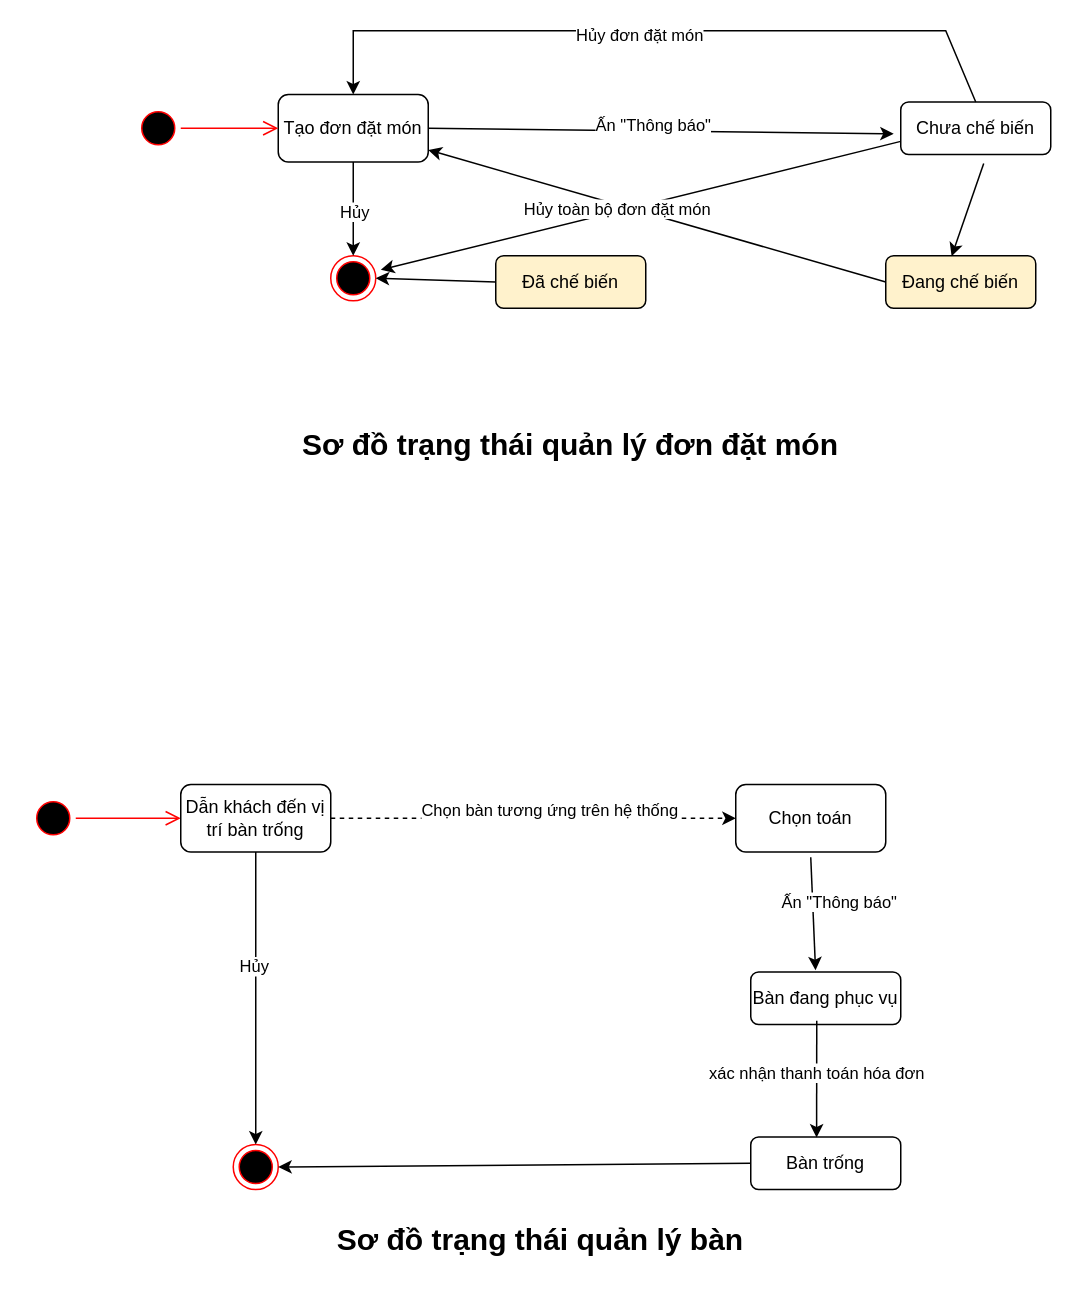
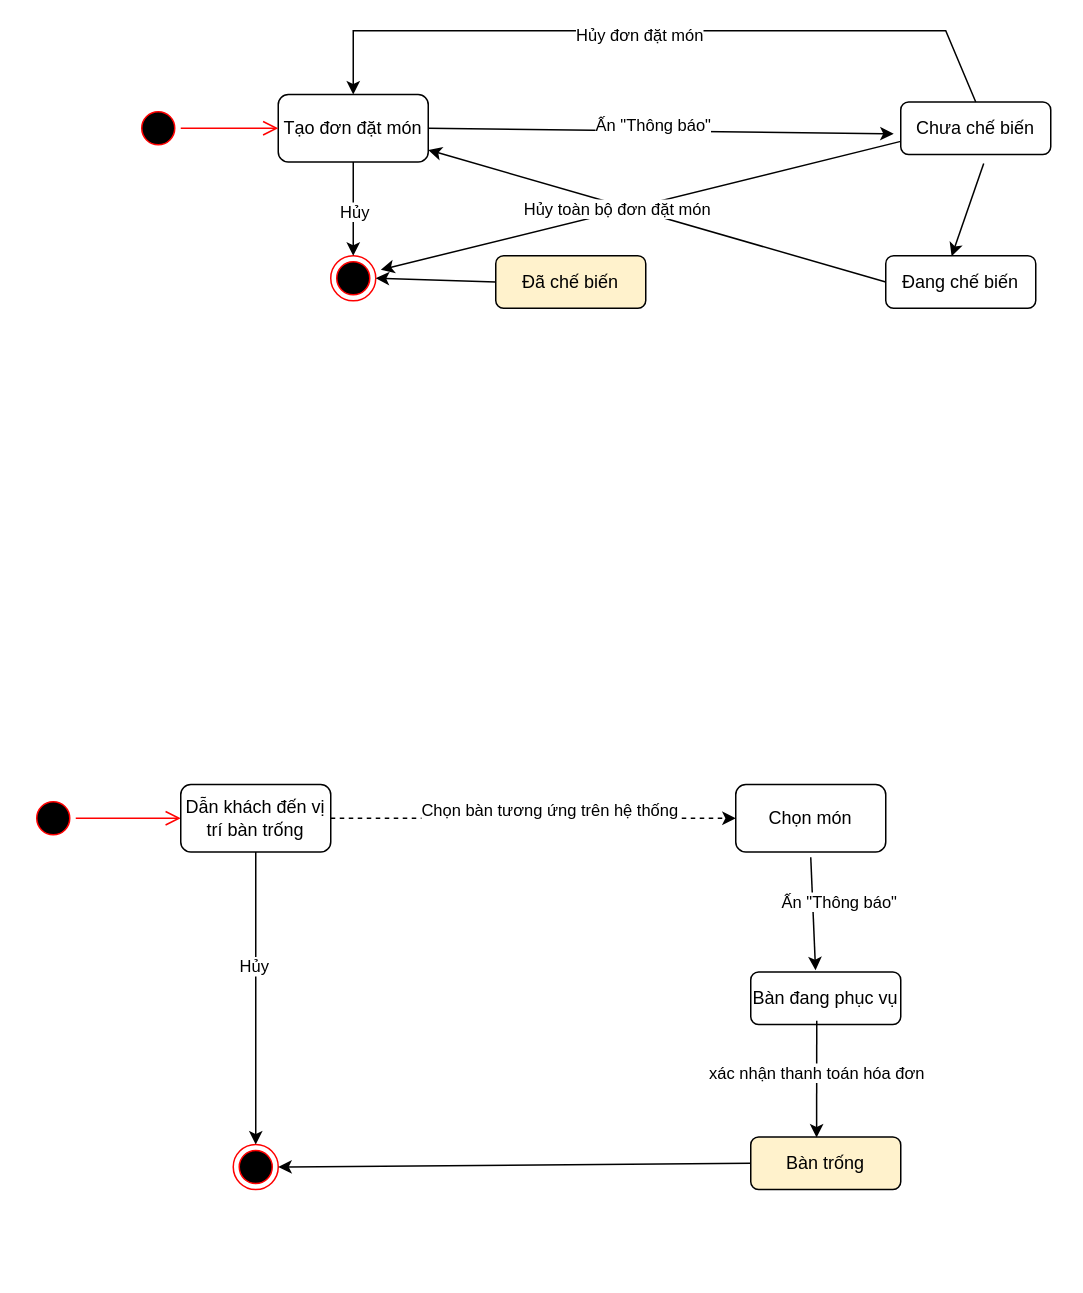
(961, 282) -> (961, 282)
(571, 443) -> none
(811, 818) -> (811, 818)
(826, 1163) -> (826, 1163)
(541, 1238) -> none
